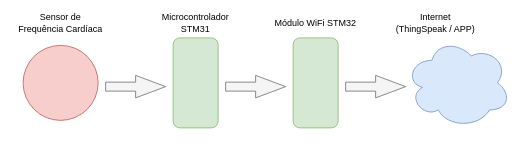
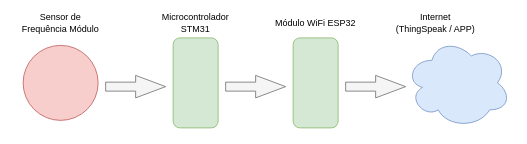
(60, 23) -> (60, 23)
(315, 23) -> (315, 23)
